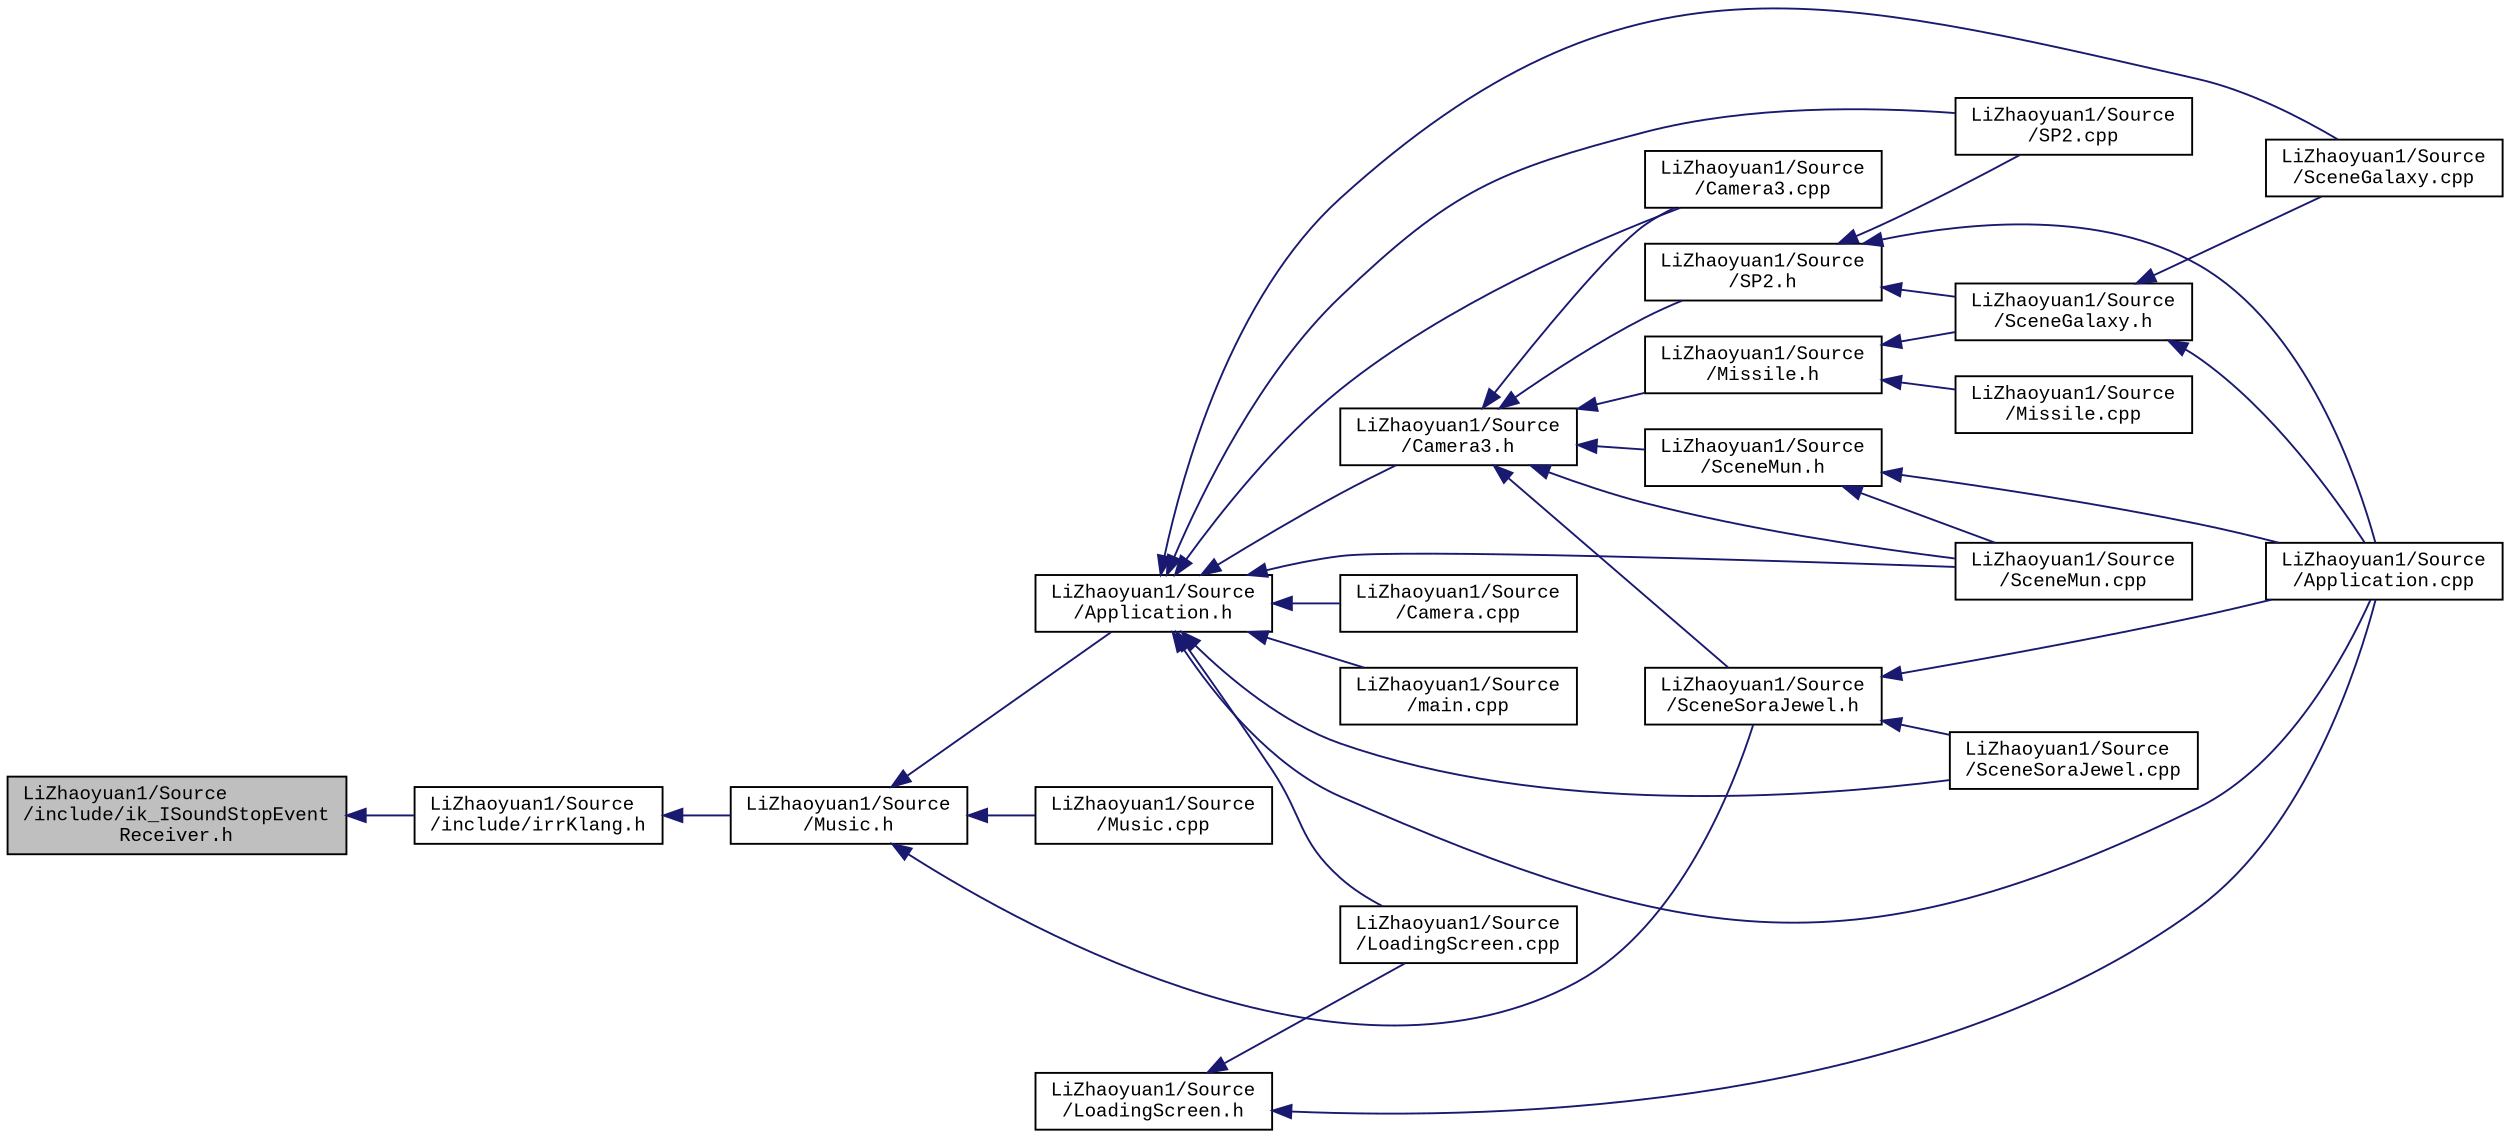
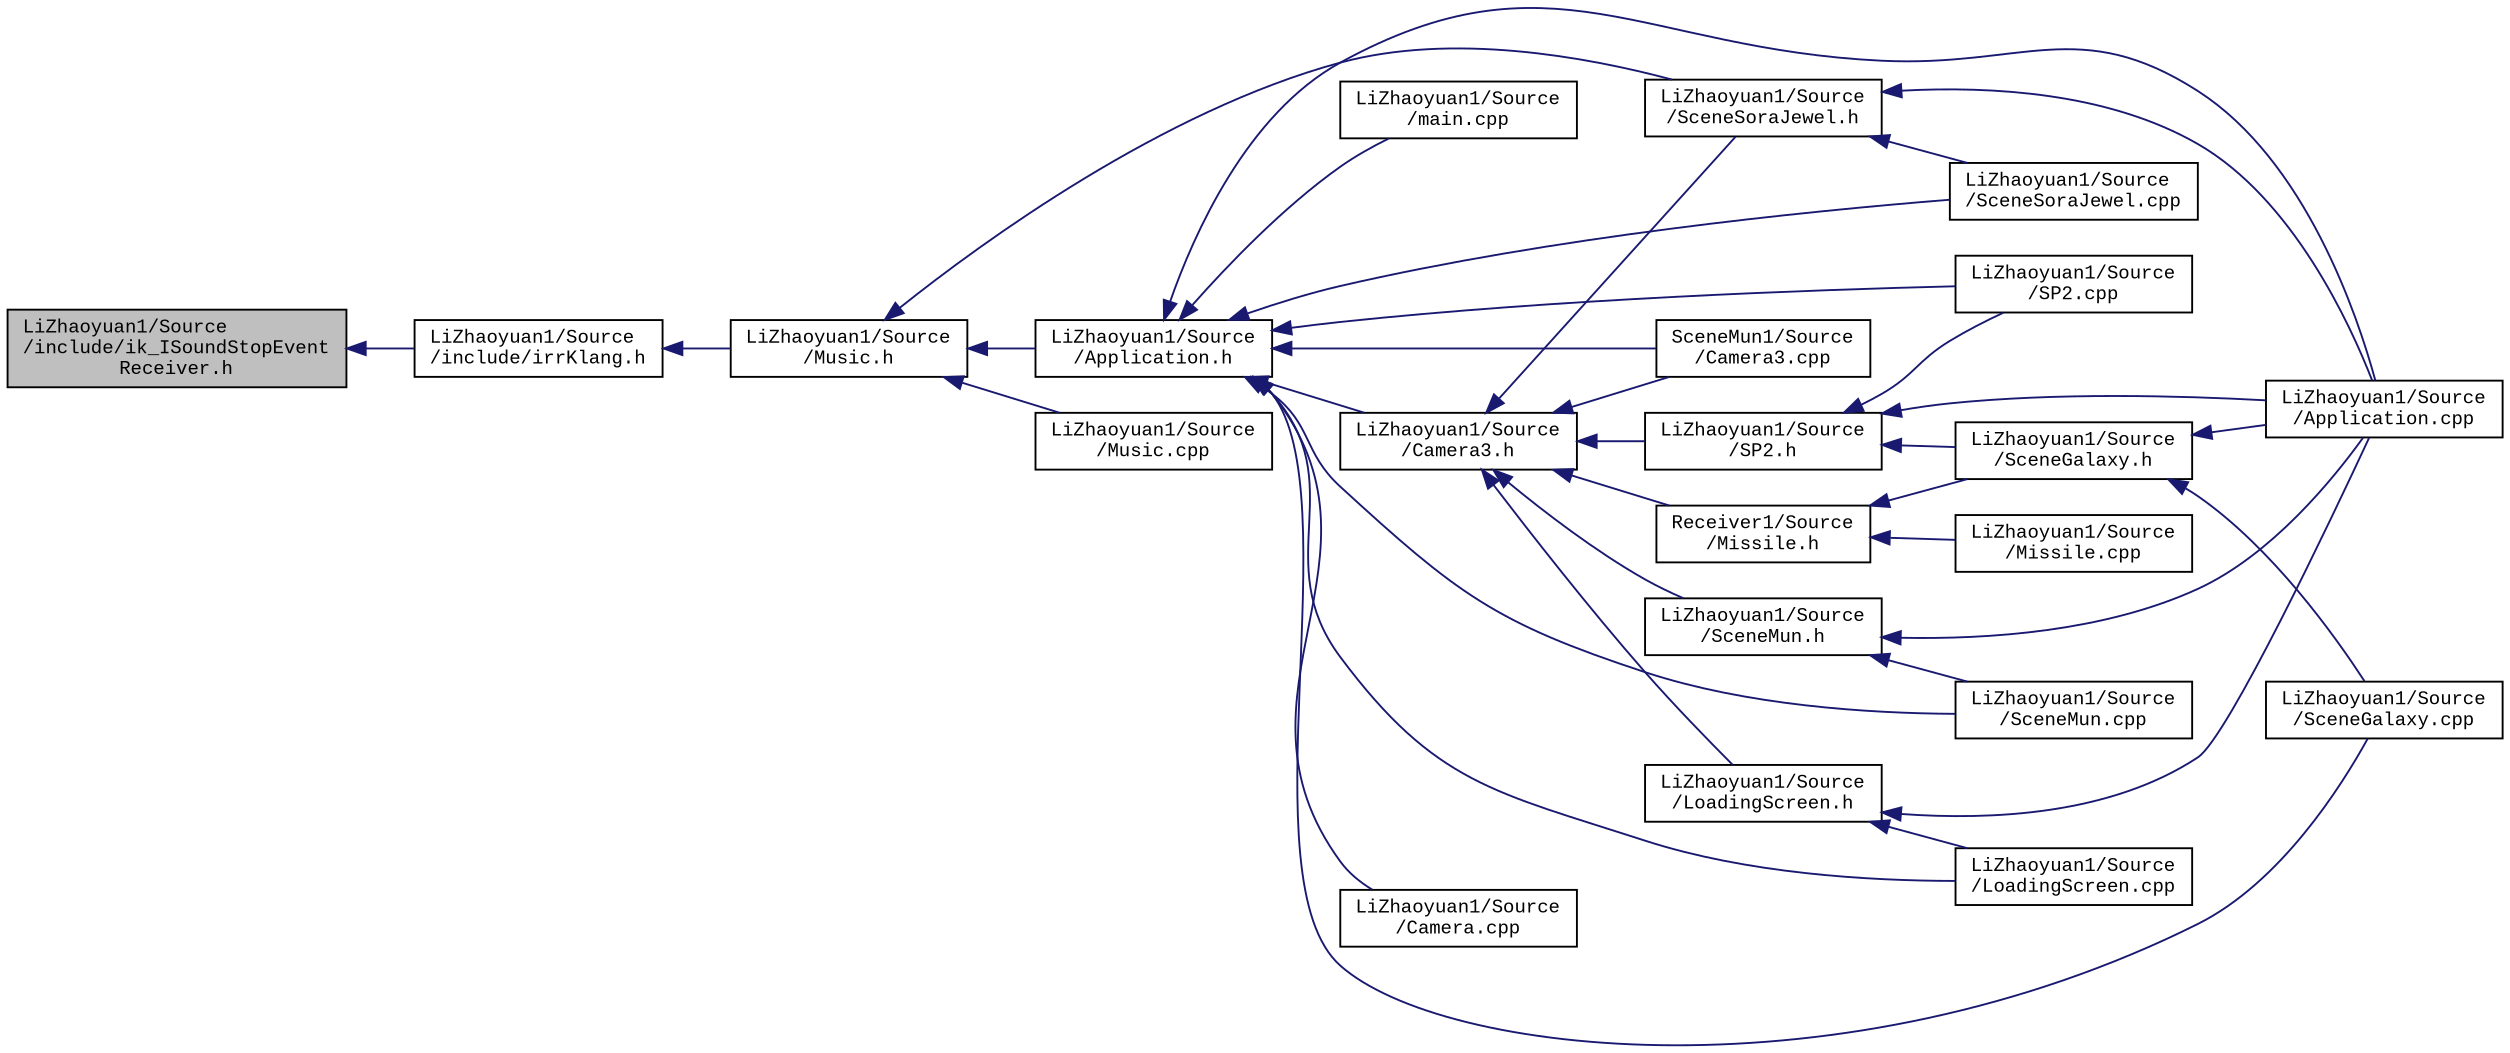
(1763, 179) -> (1763, 348)
(1763, 365) -> (1763, 534)
(1749, 526) -> (1608, 629)
